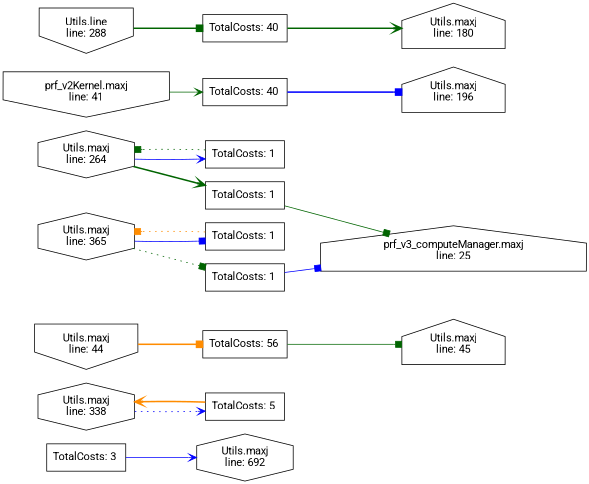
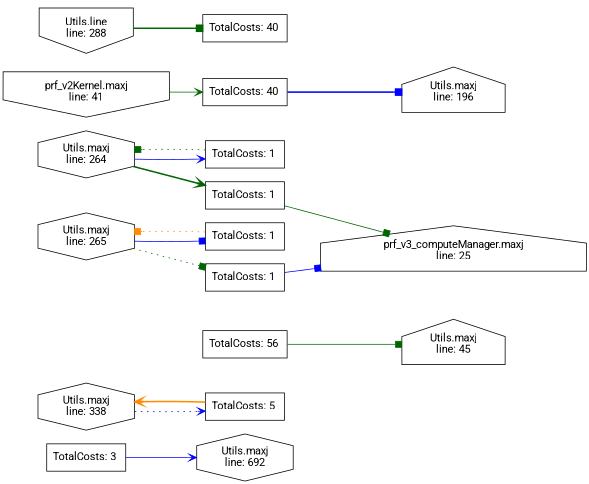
(454, 28) -> none
(86, 236) -> (86, 236)
(86, 344) -> none
